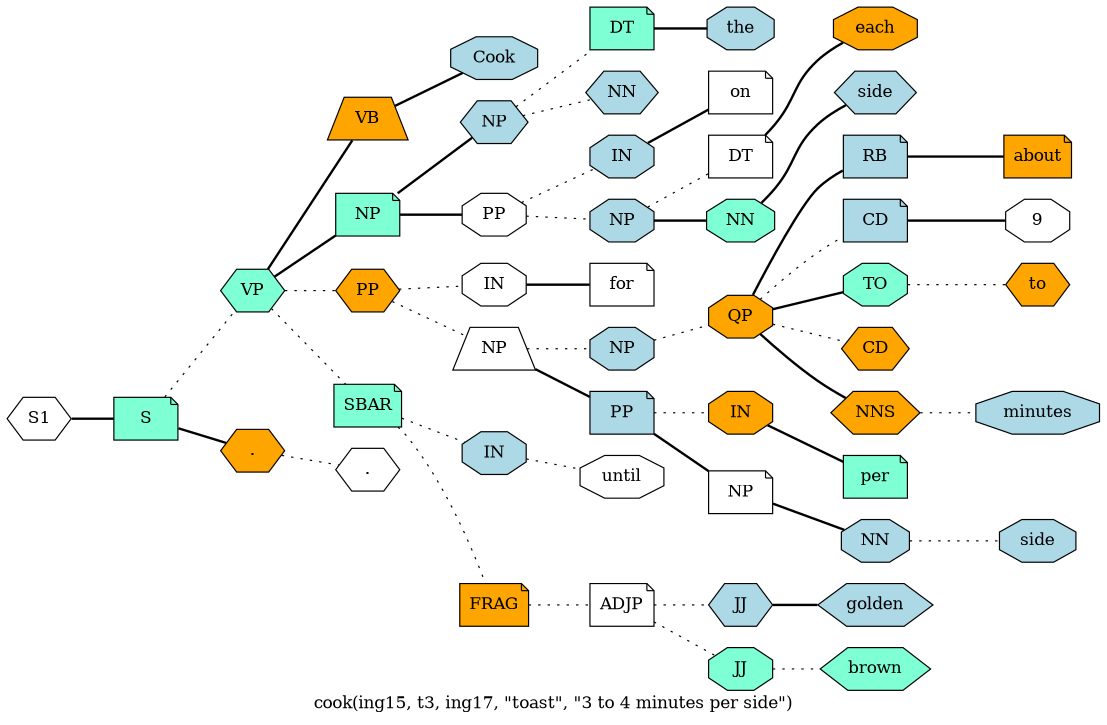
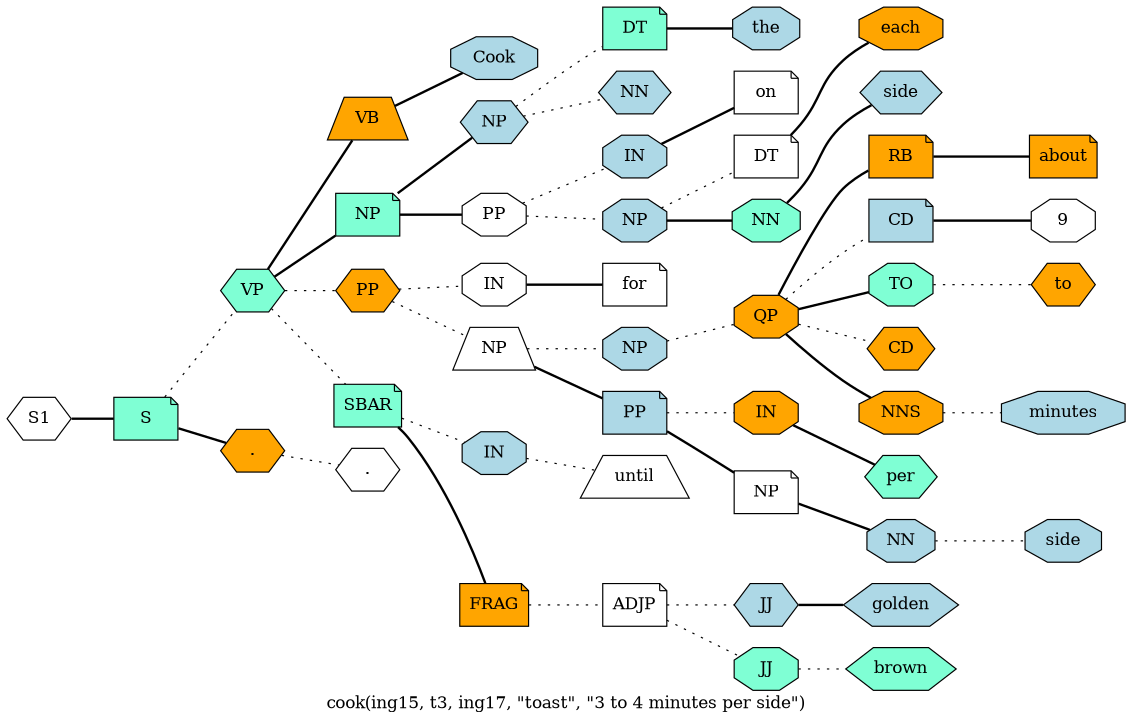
(875, 157) -> (901, 157)
(875, 413) -> (901, 413)
(622, 477) -> (635, 477)
(875, 477) -> (901, 477)
(449, 501) -> (449, 501)
